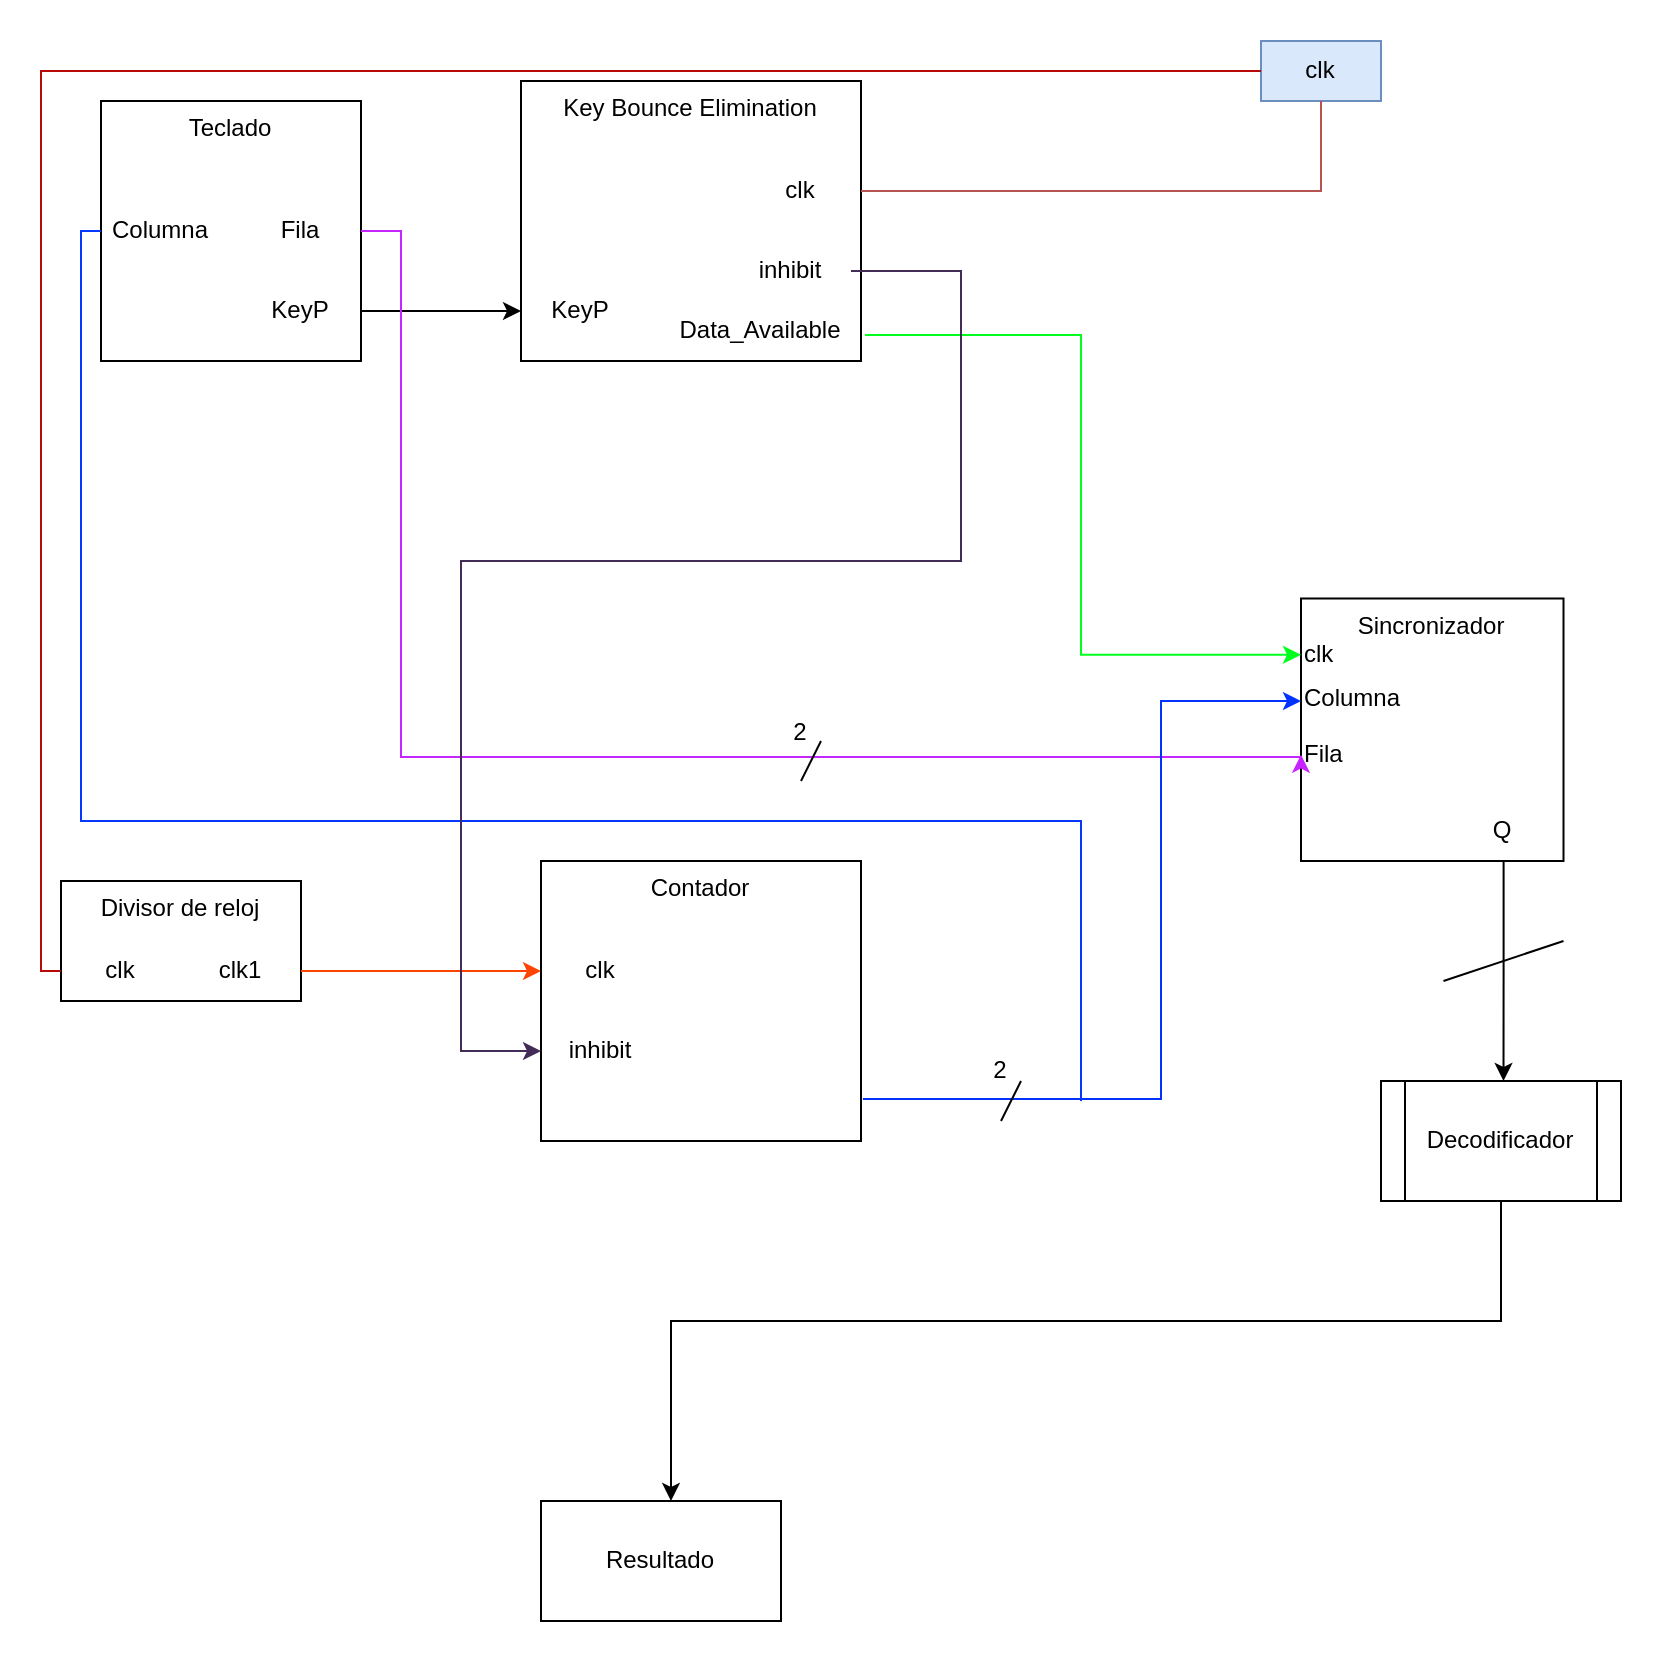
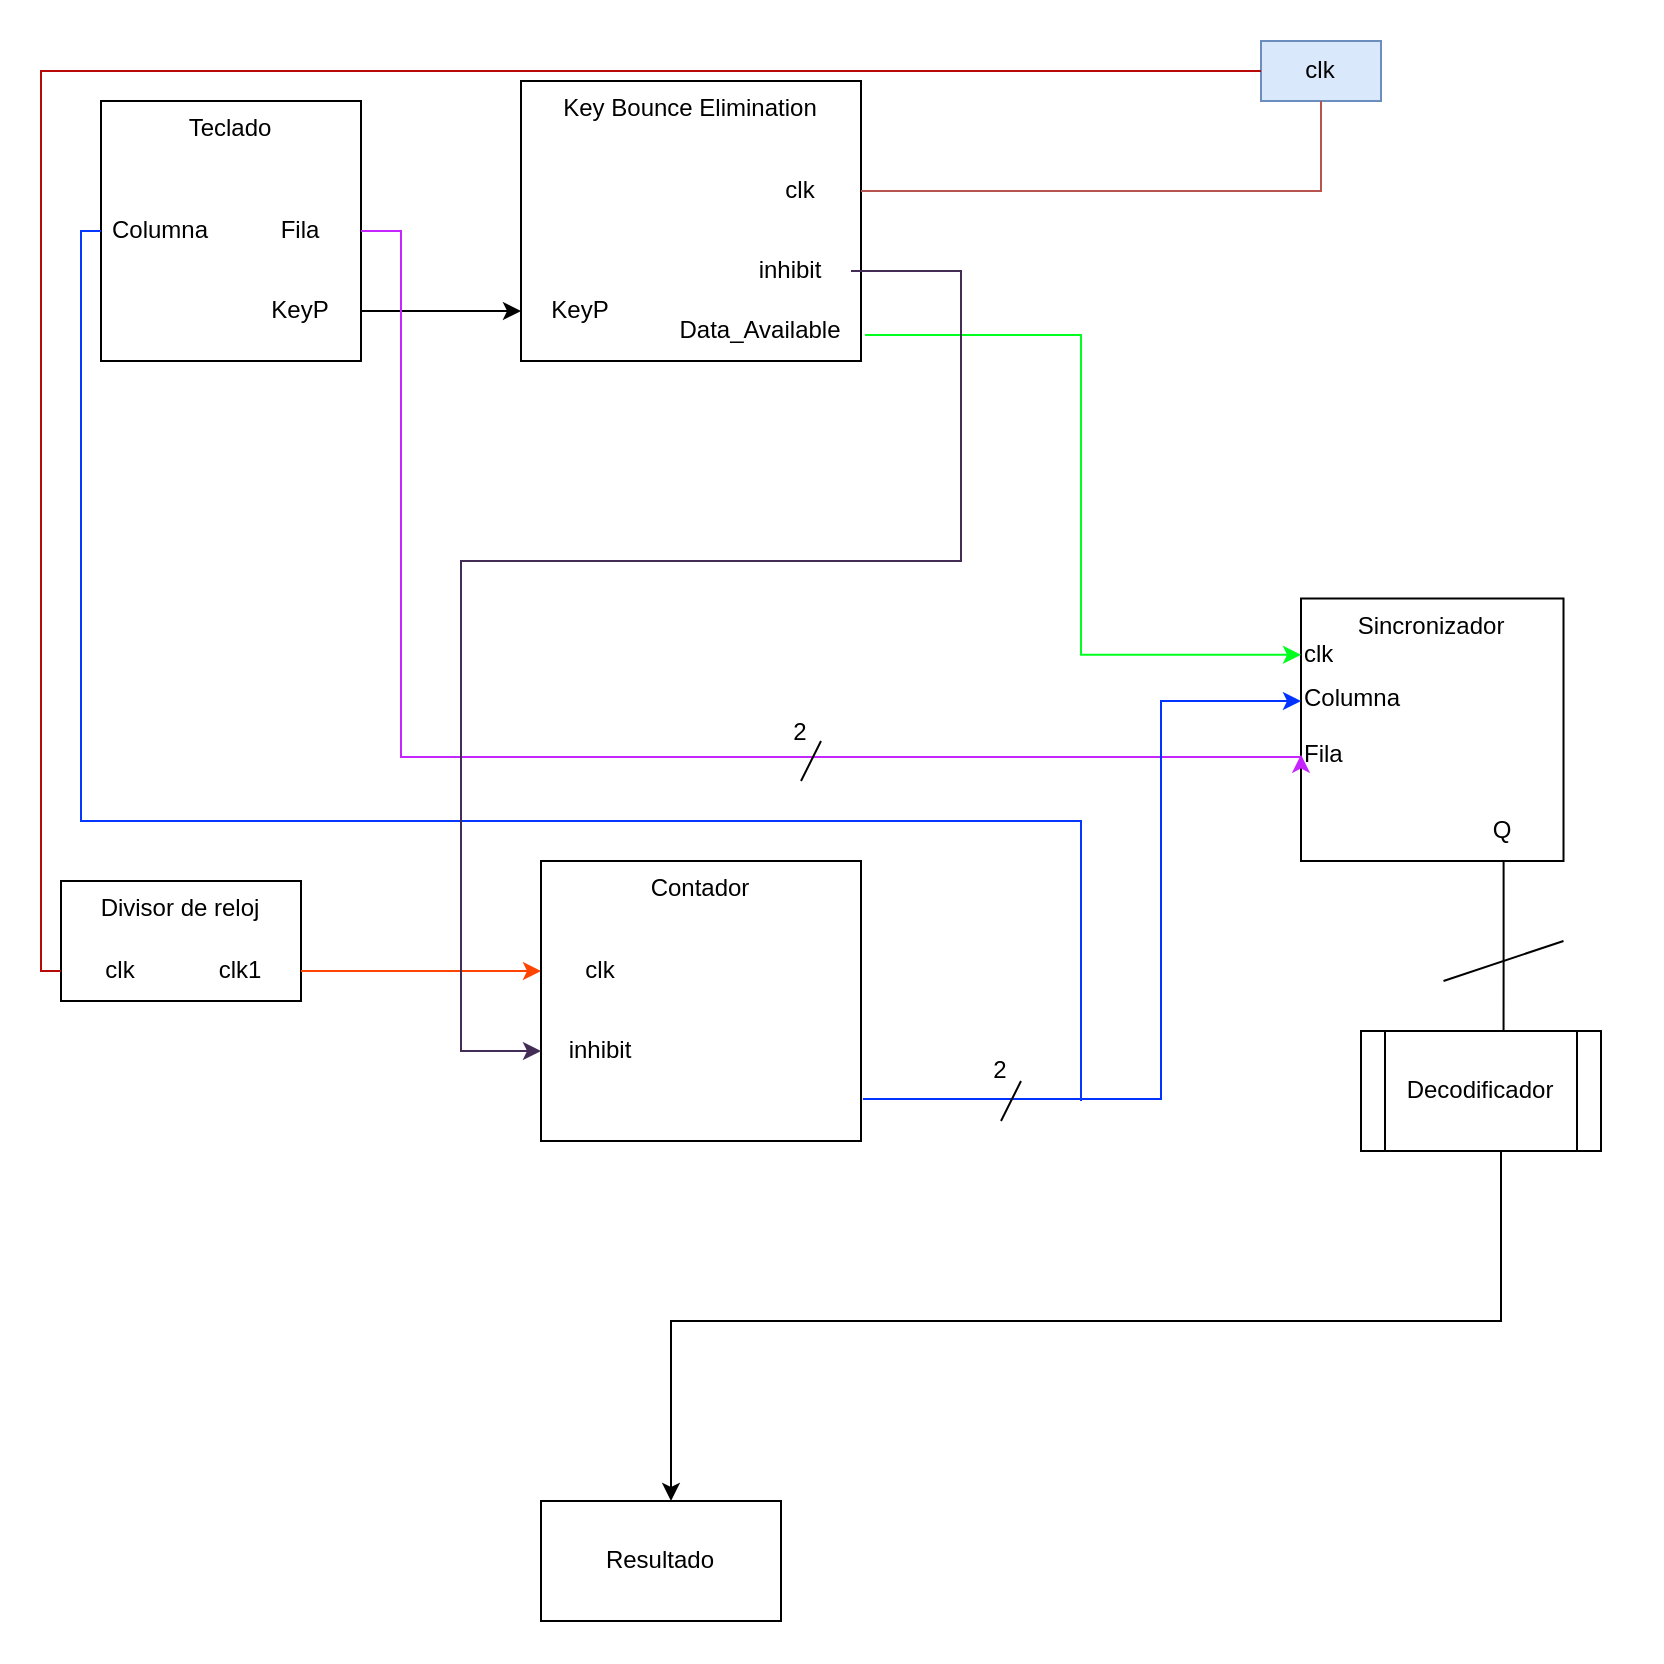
(1501, 1141) -> (1481, 1091)
